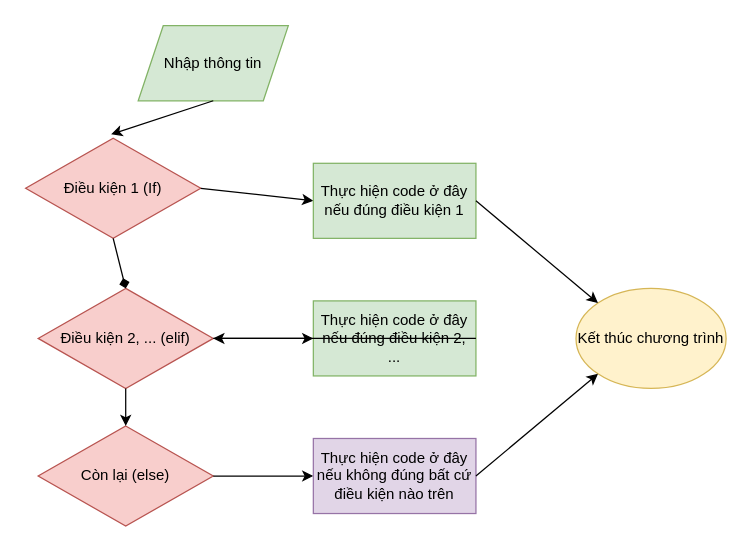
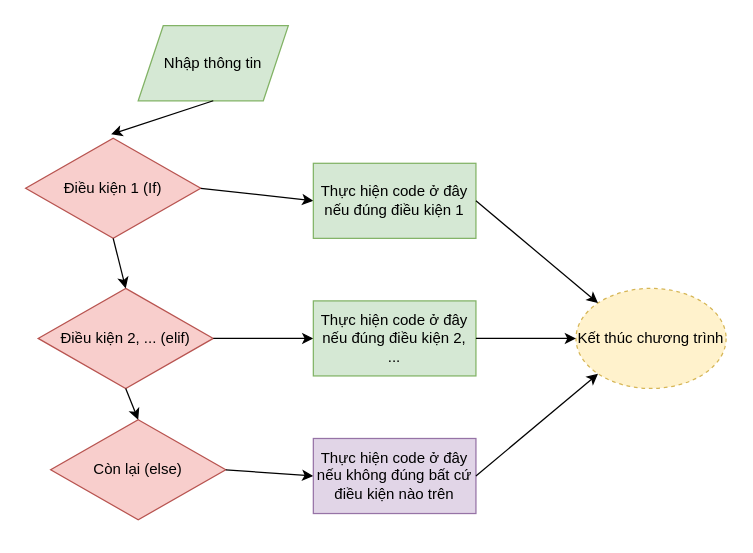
(123, 277) -> (123, 278)
(393, 338) -> (522, 338)
(651, 338) -> (651, 338)
(126, 476) -> (138, 469)
